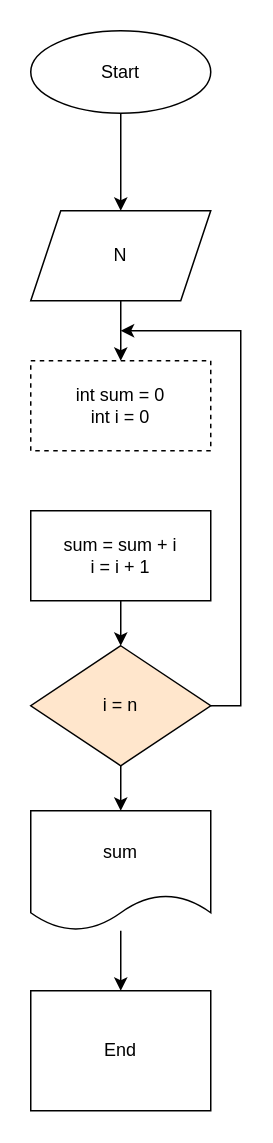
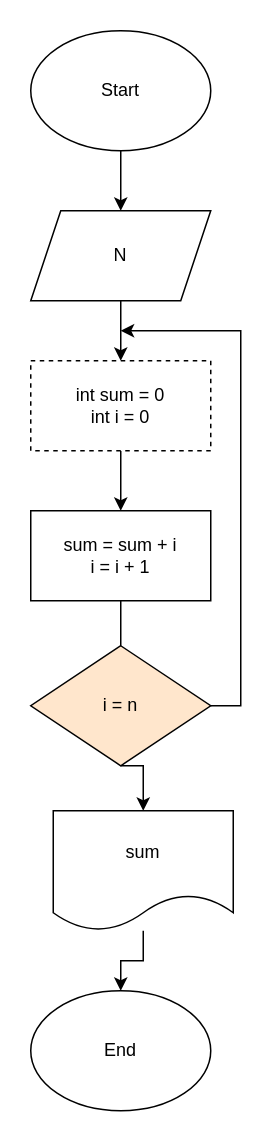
(121, 72) -> (121, 91)
none -> (121, 476)
(121, 634) -> (121, 638)
(121, 871) -> (143, 871)
(121, 1051) -> (121, 1051)
